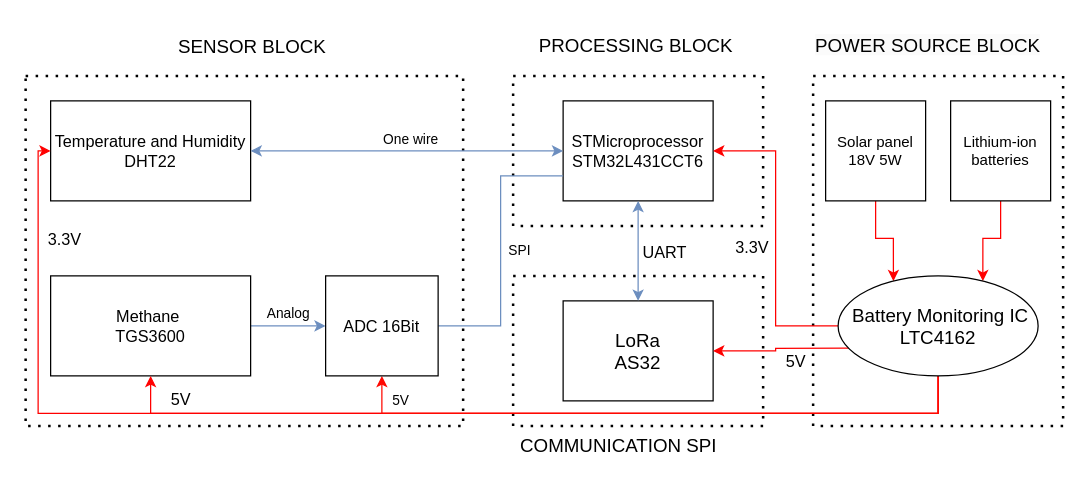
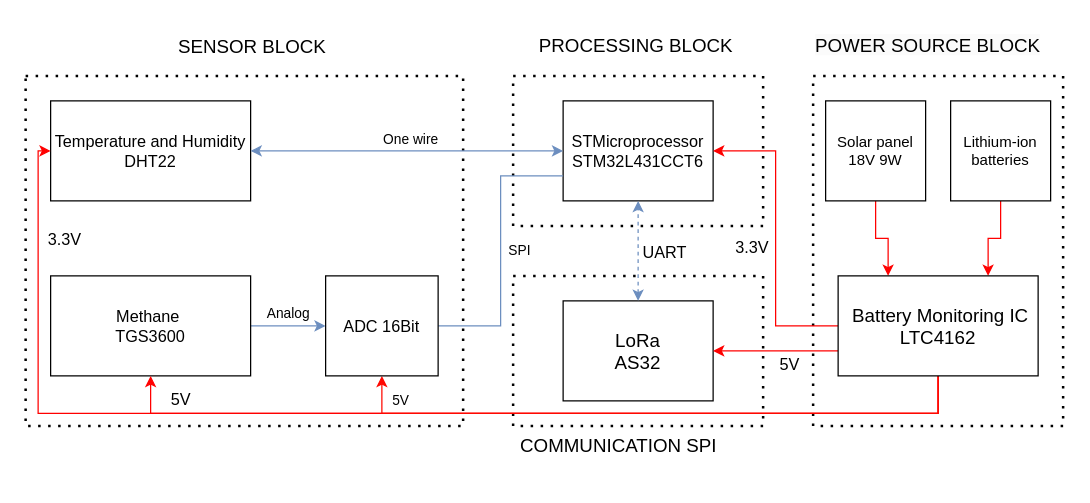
(876, 151) -> (876, 151)
(638, 250) -> (638, 250)
(938, 326) -> (938, 326)
